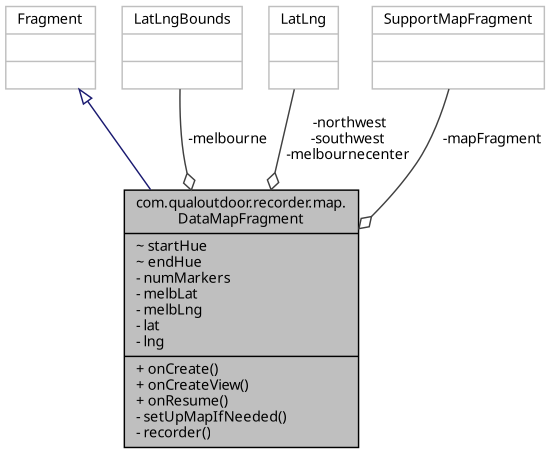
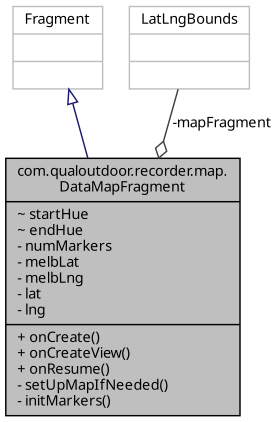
(304, 48) -> none
(458, 48) -> none
(227, 140) -> (220, 124)
(174, 433) -> (64, 401)
